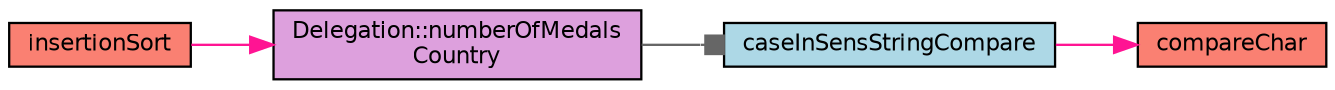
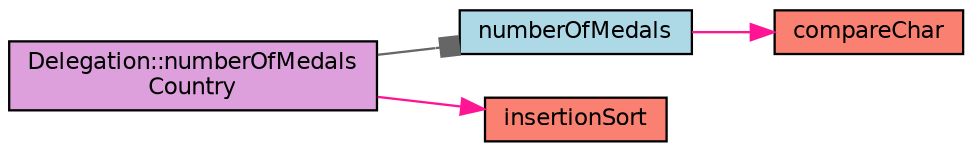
(221, 45) -> (419, 102)
(890, 45) -> (576, 32)
